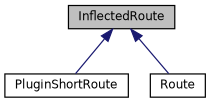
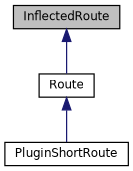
(90, 56) -> (67, 126)
